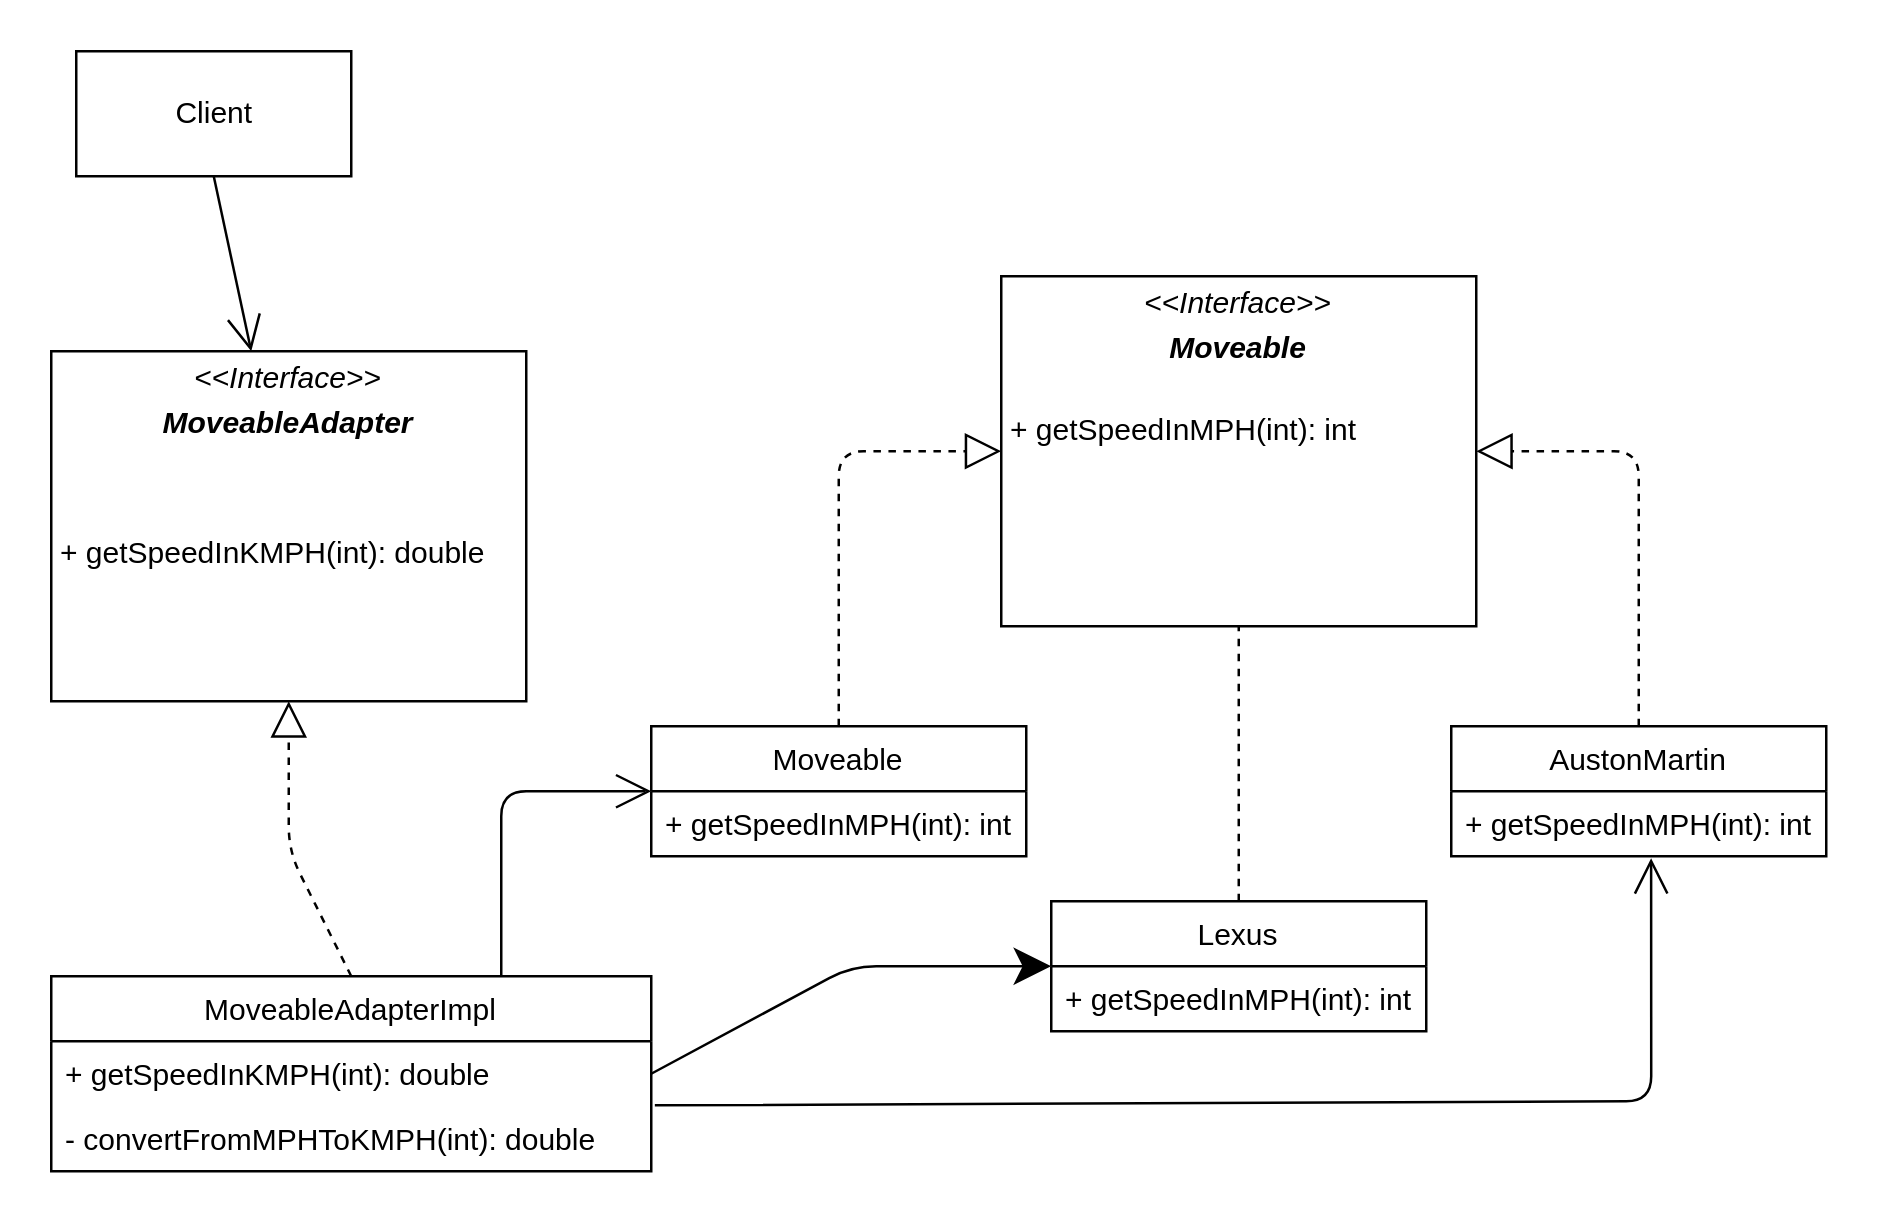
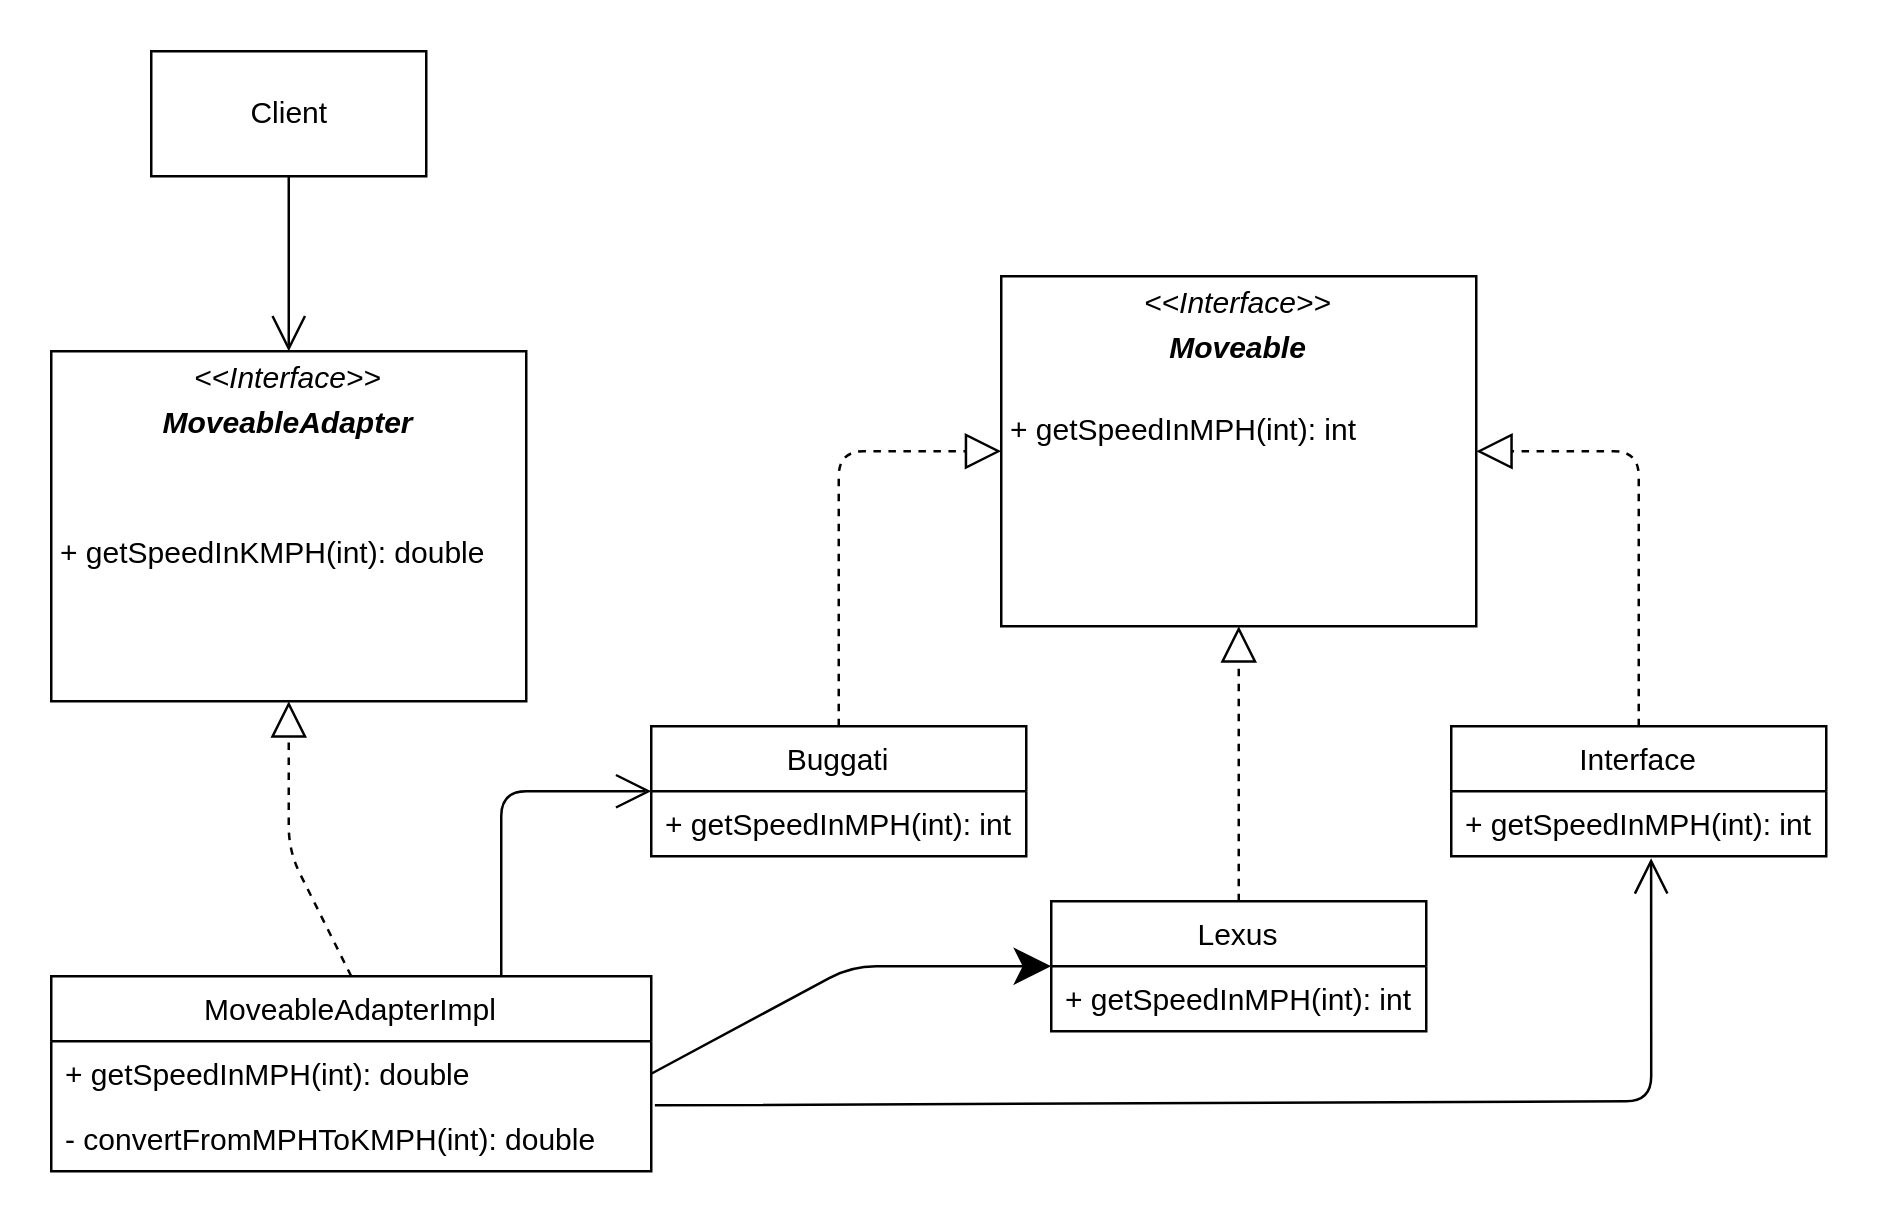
(214, 114) -> (289, 114)
(1239, 646) -> (1239, 663)
(838, 760) -> (838, 760)
(1638, 760) -> (1638, 760)
(289, 1075) -> (281, 1075)
